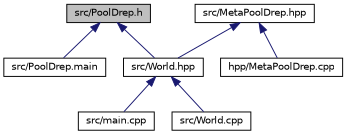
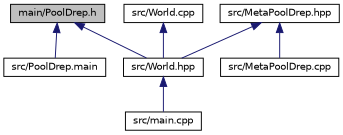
(109, 13) -> (58, 13)
(282, 67) -> (280, 67)
(191, 98) -> (163, 45)
